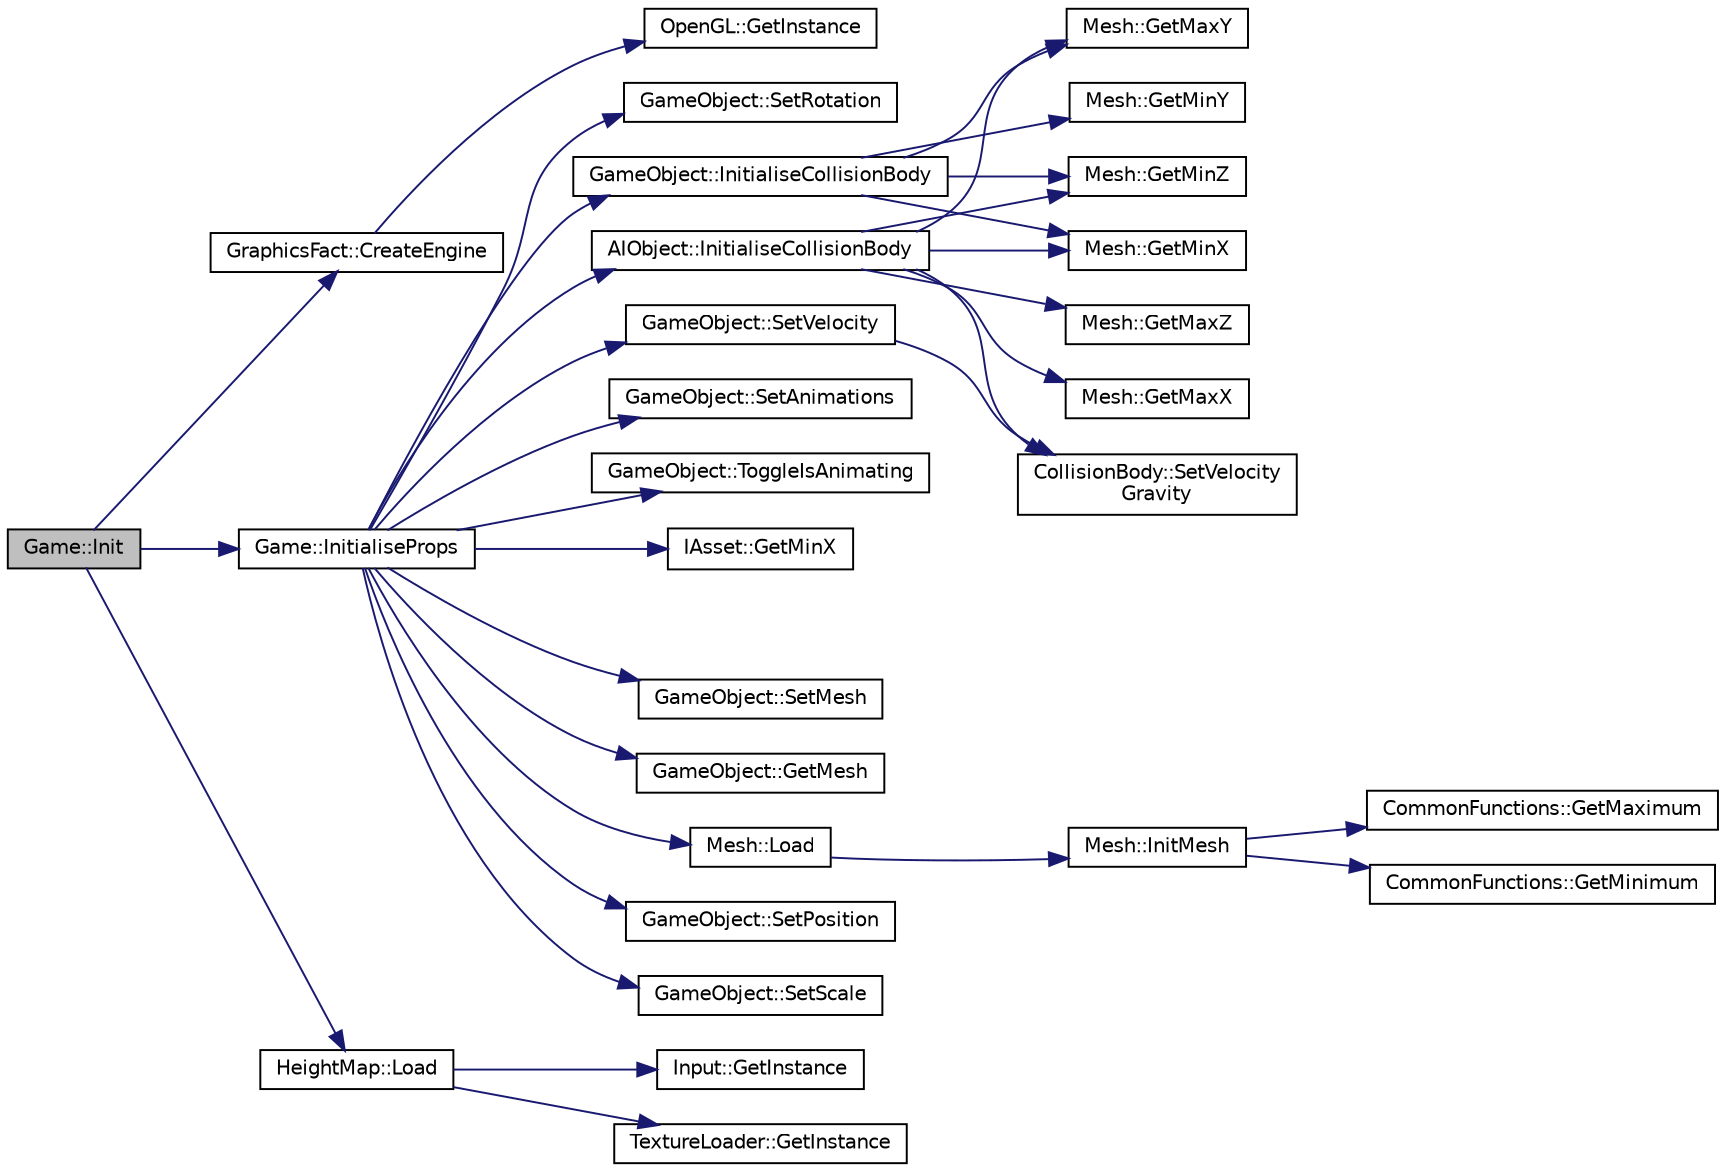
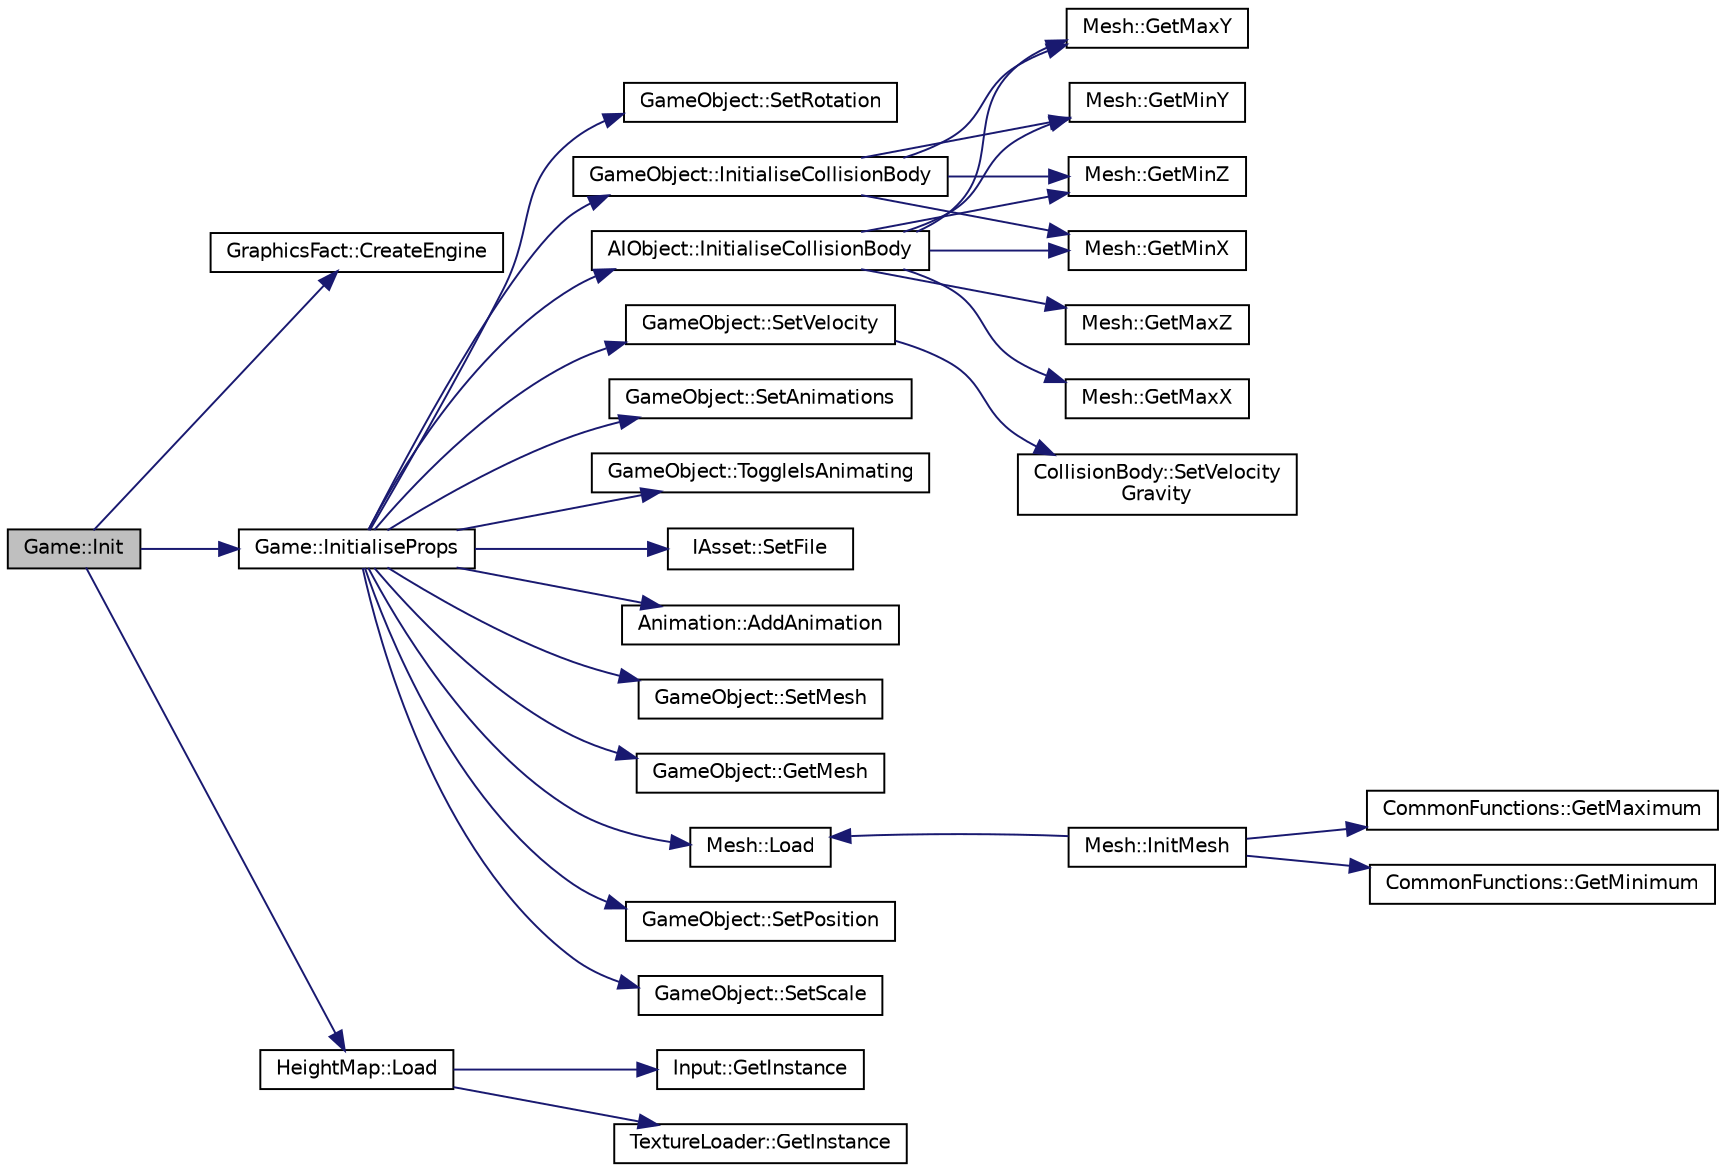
(761, 28) -> none
(982, 350) -> (993, 162)
(761, 549) -> (761, 549)
none -> (761, 625)
(940, 860) -> (960, 834)
